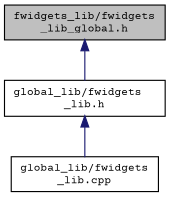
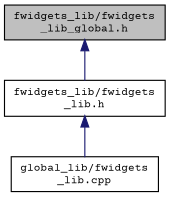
(85, 98) -> (85, 98)
